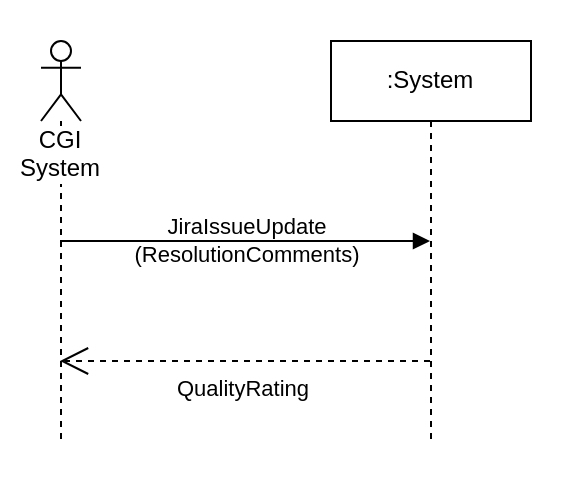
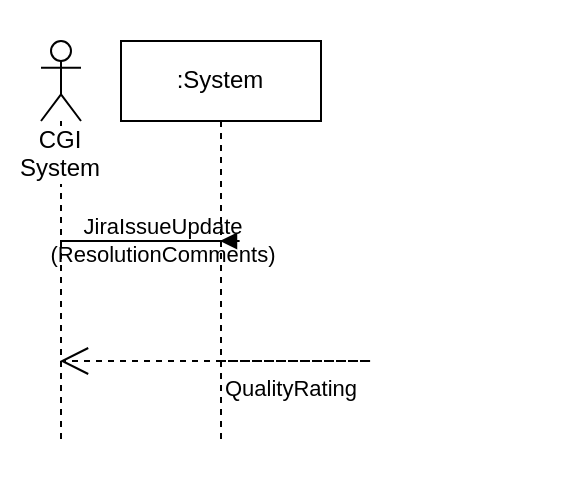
(431, 241) -> (221, 241)
